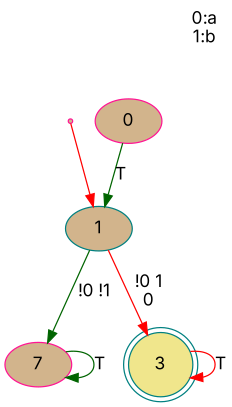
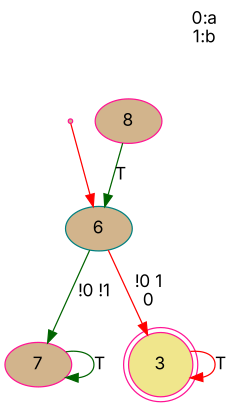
(129, 121) -> (129, 121)
(99, 229) -> (99, 229)
(161, 365) -> (161, 365)
